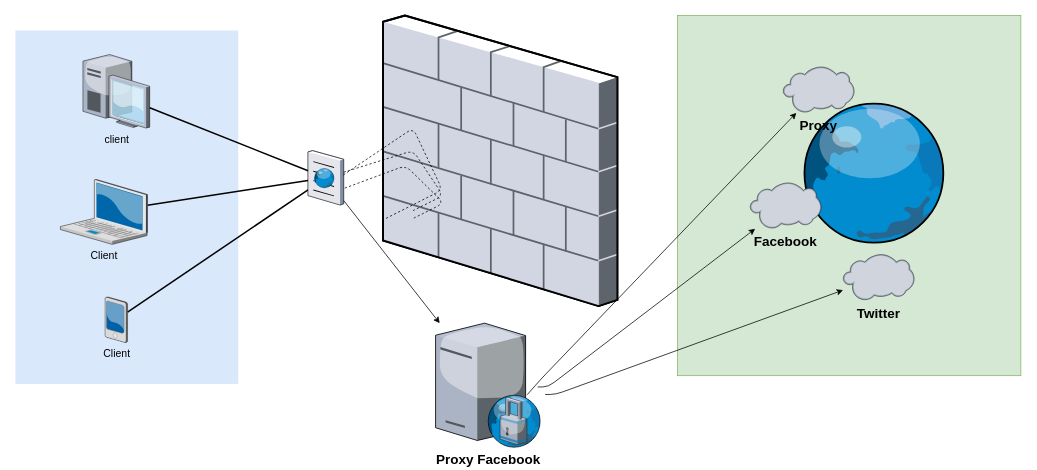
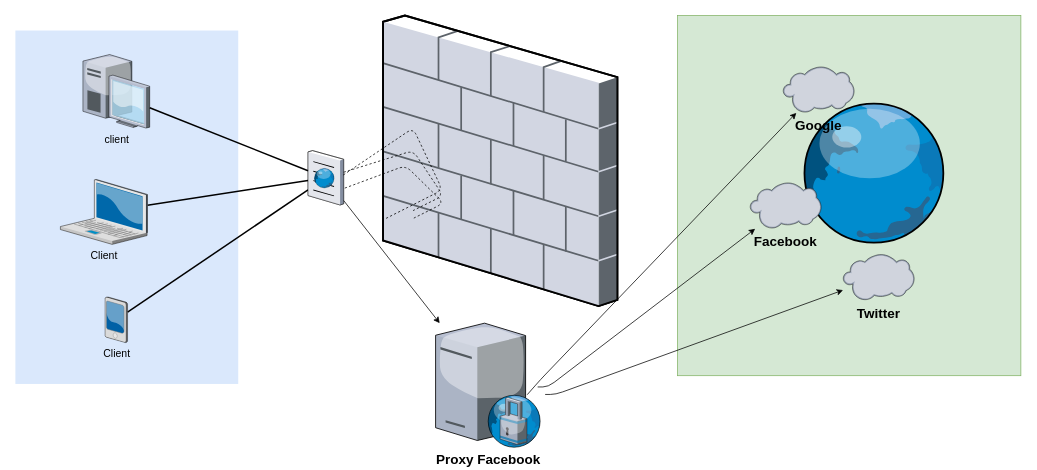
(818, 126) -> (818, 126)
